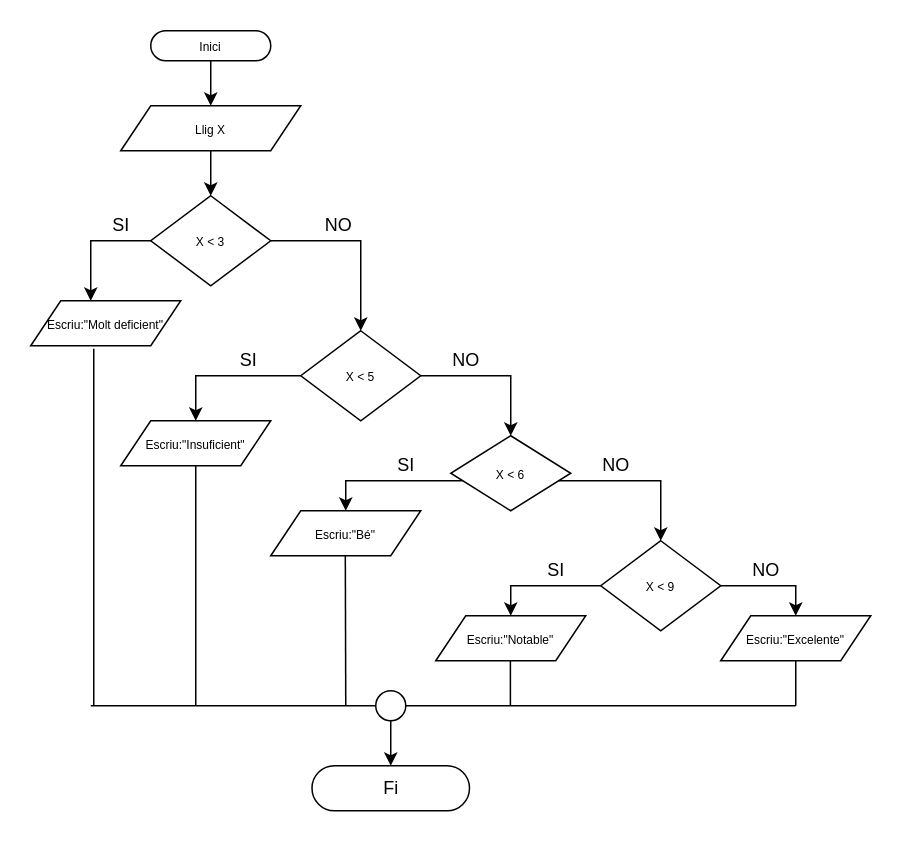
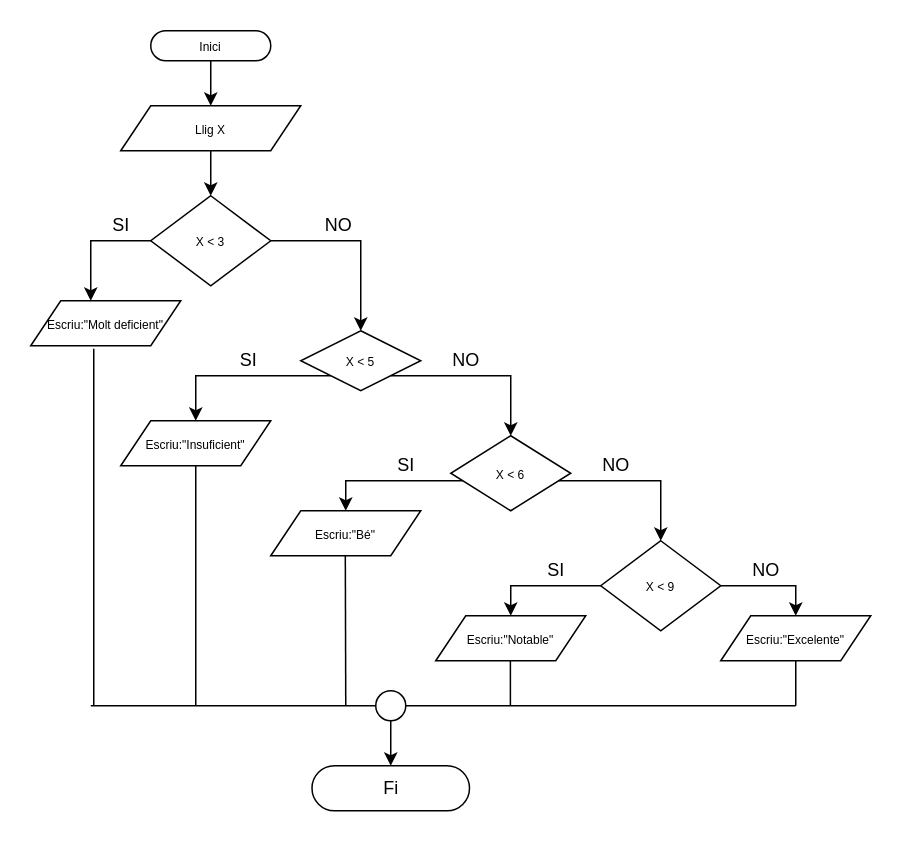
(361, 376) -> (361, 361)
